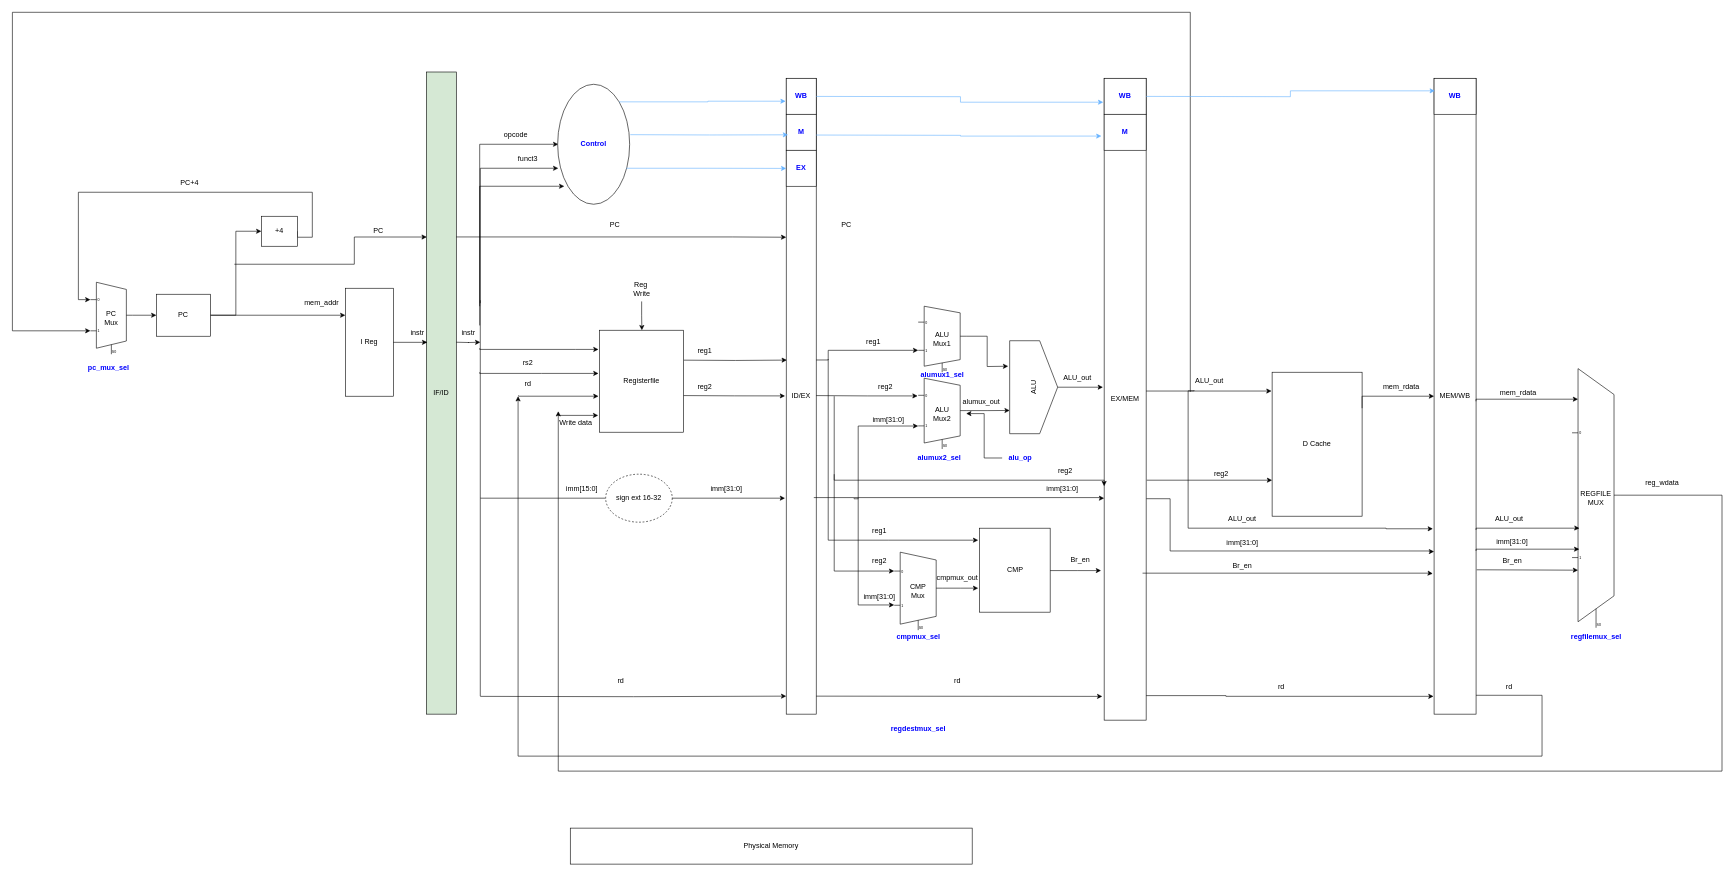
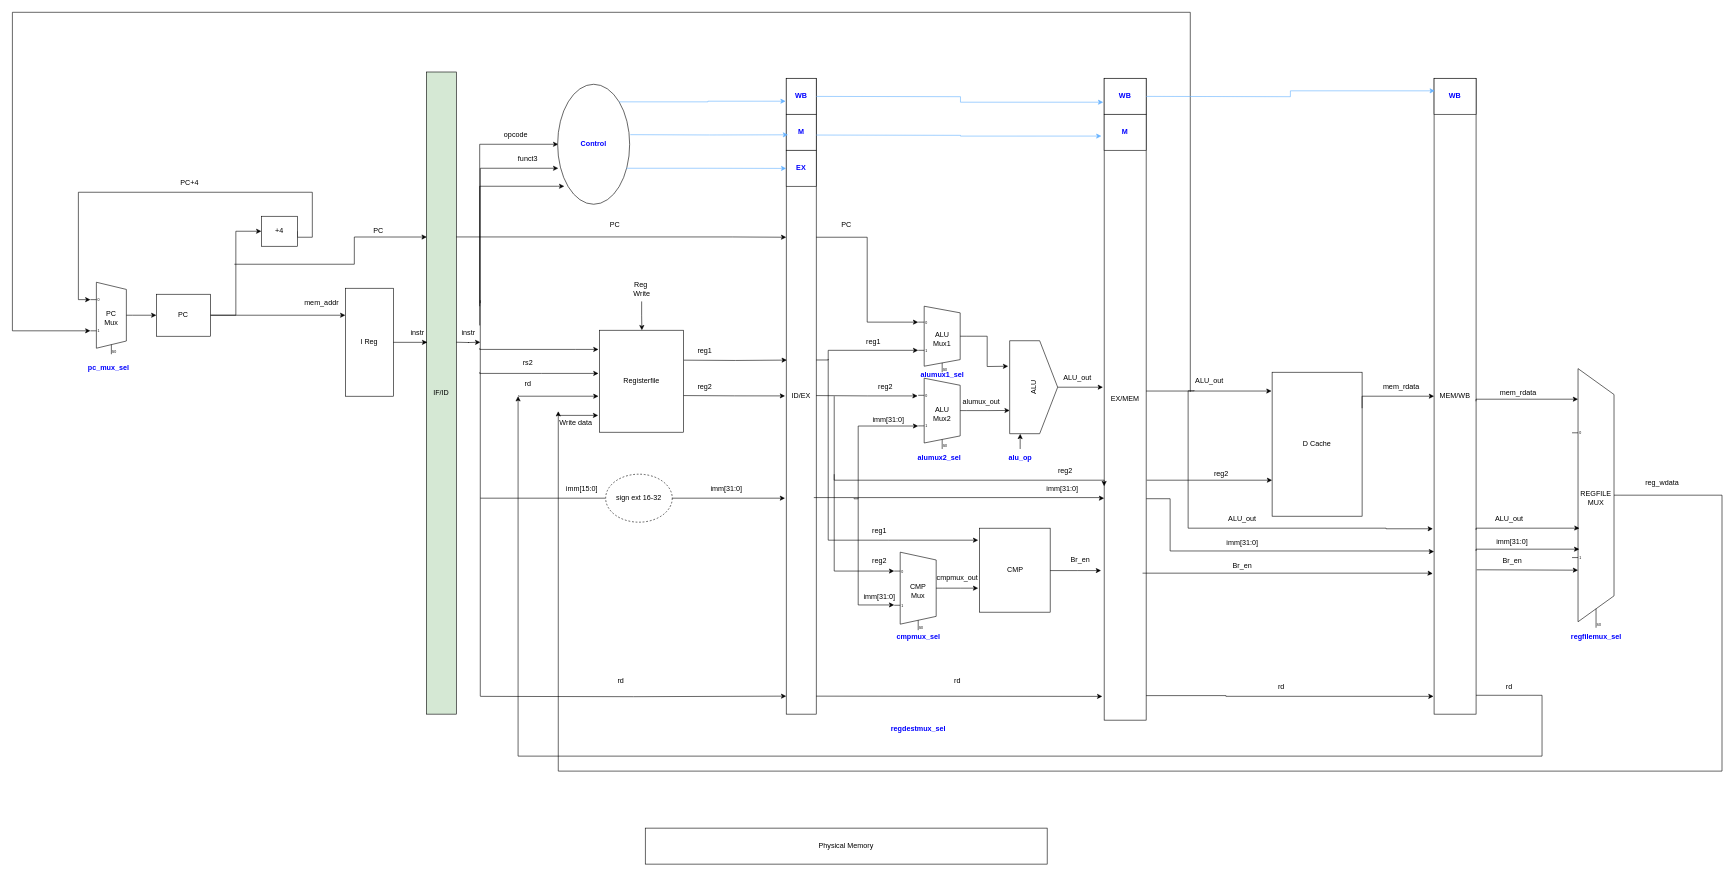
none -> (866, 237)
(978, 414) -> (1020, 438)
(771, 846) -> (846, 846)
